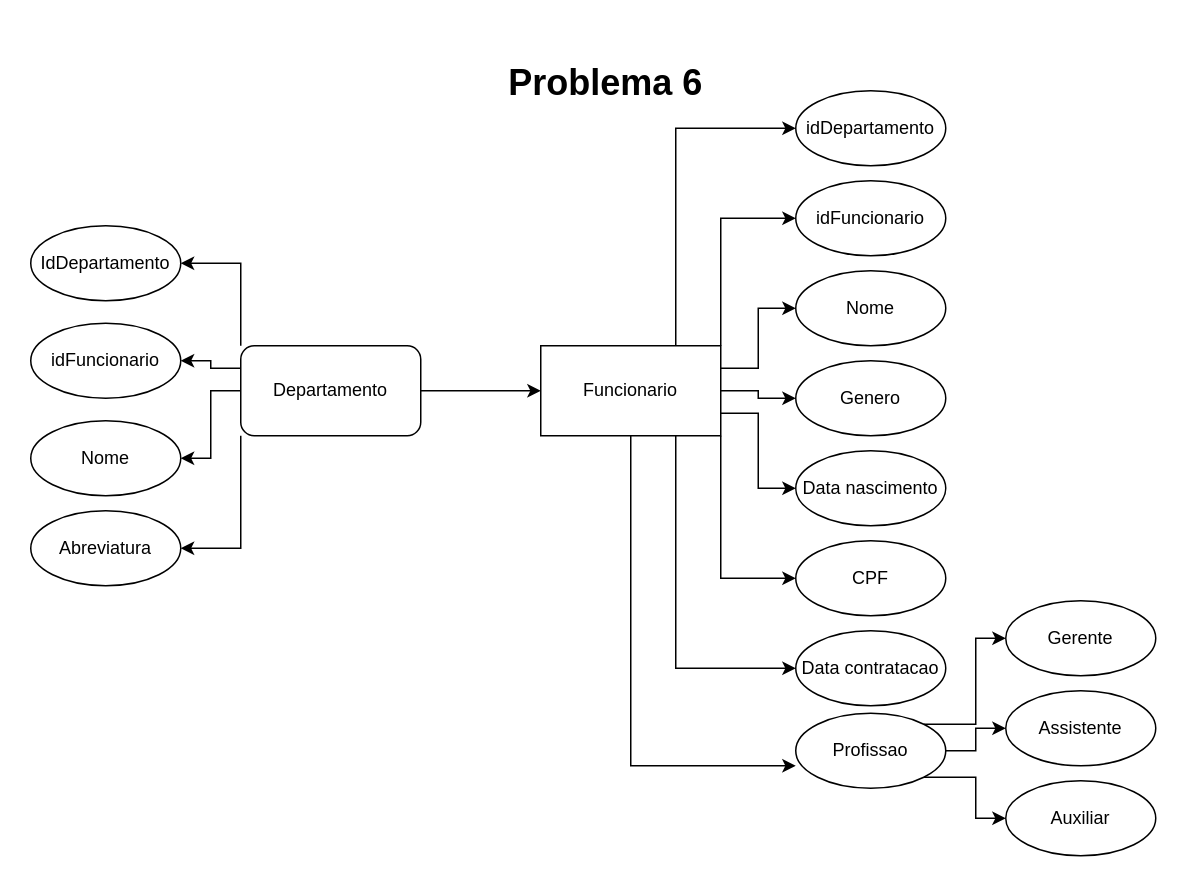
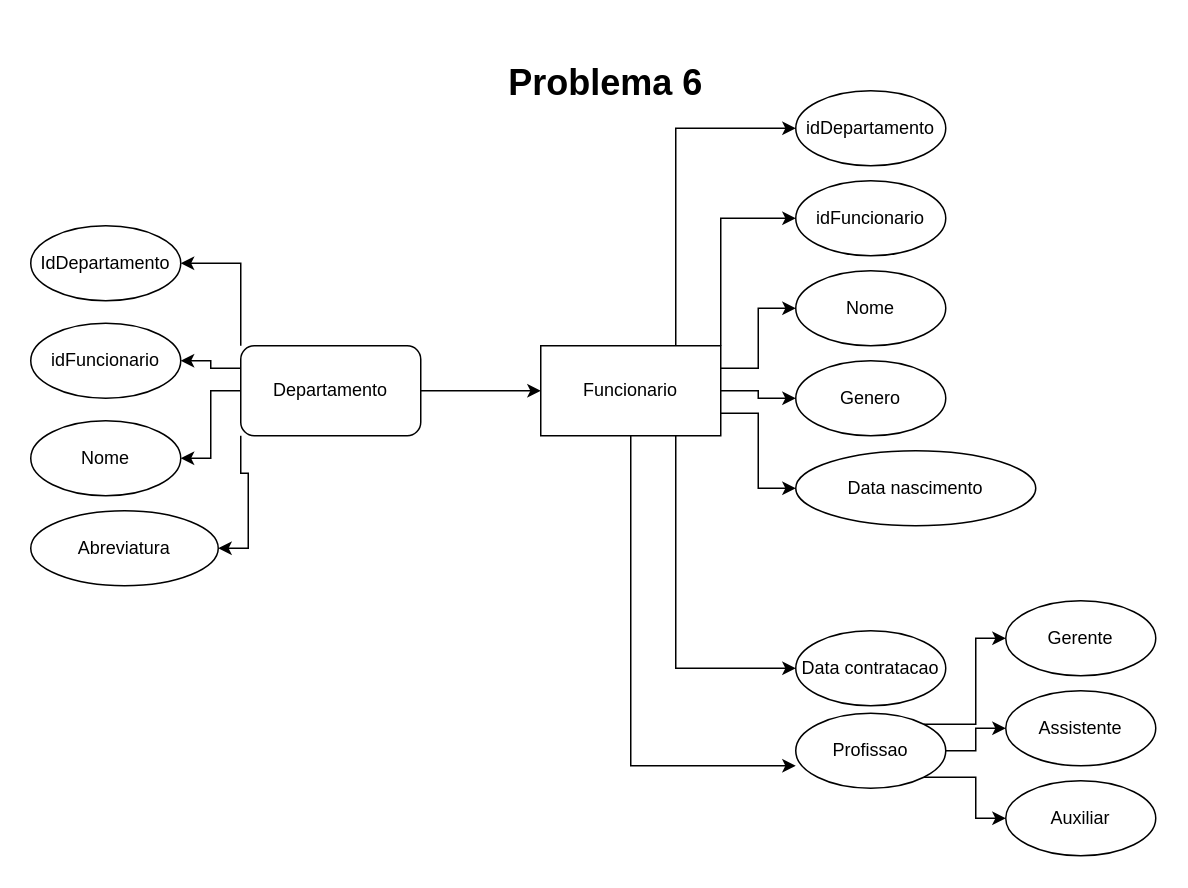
(871, 488) -> (916, 488)
(721, 539) -> none
(106, 548) -> (125, 548)
(871, 578) -> none
